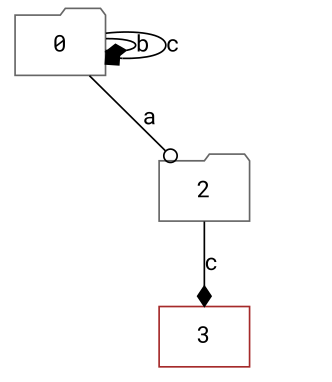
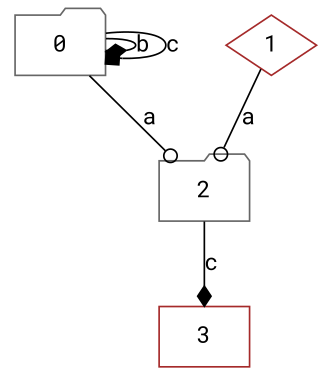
none -> (271, 45)
